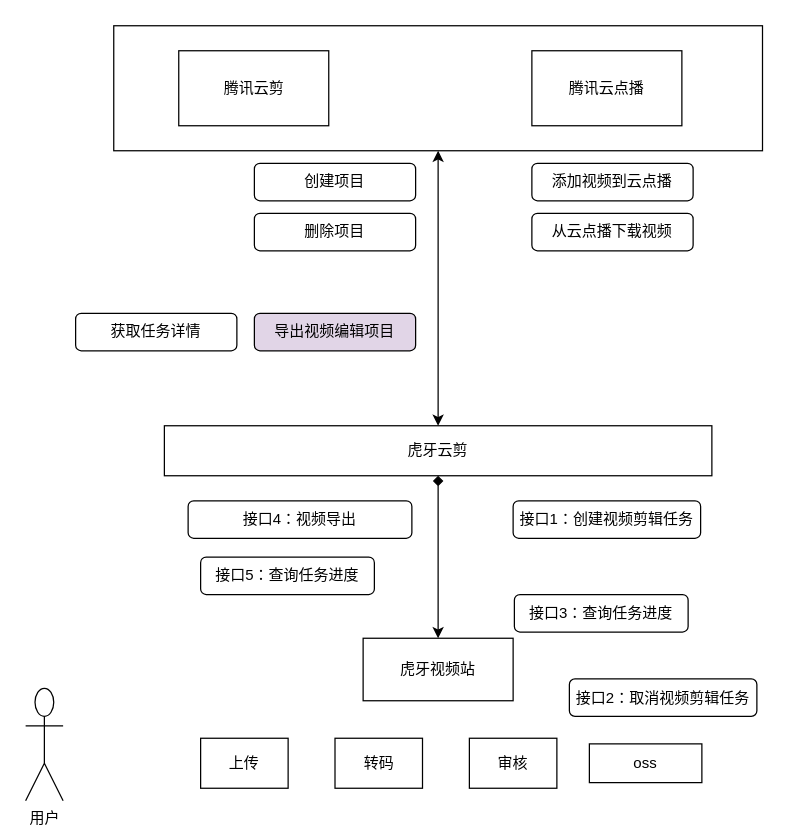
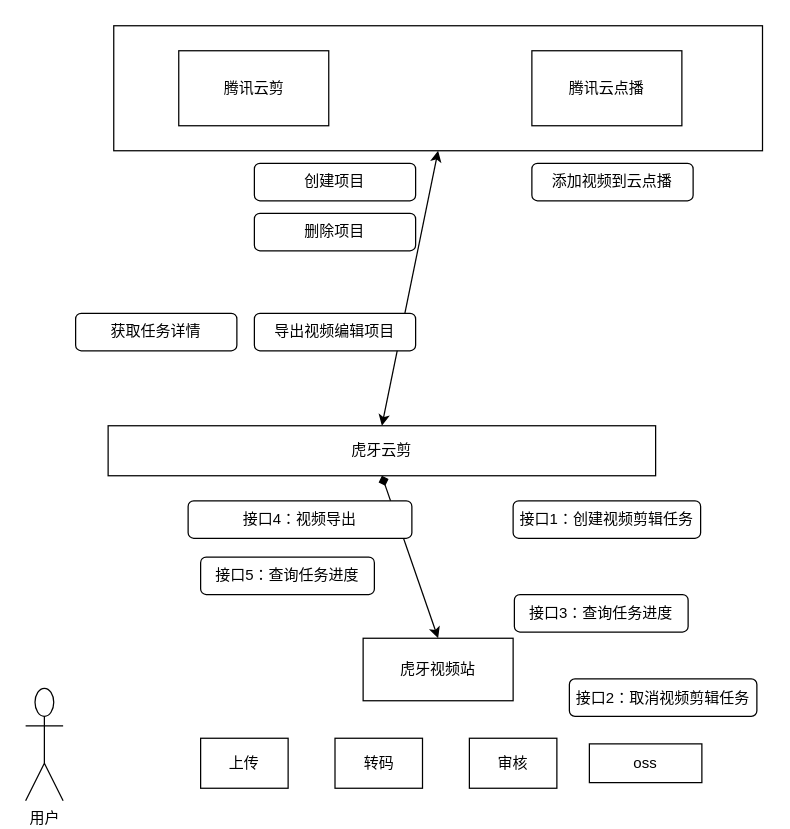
(613, 232) -> none
(335, 332) -> (335, 332)
(438, 451) -> (382, 451)
